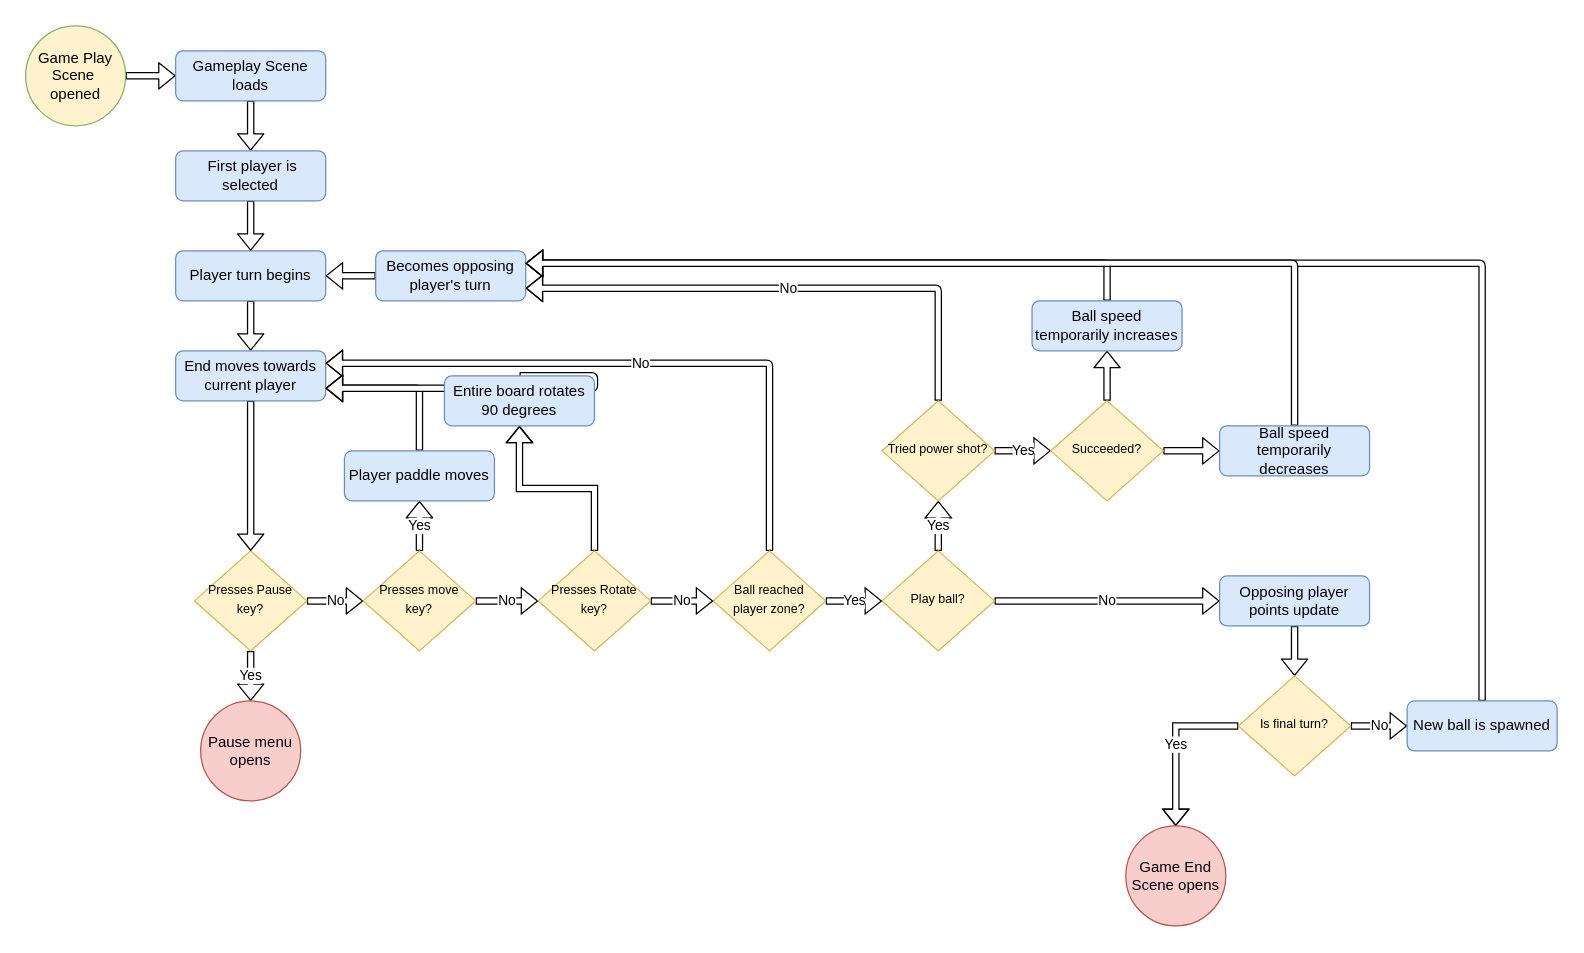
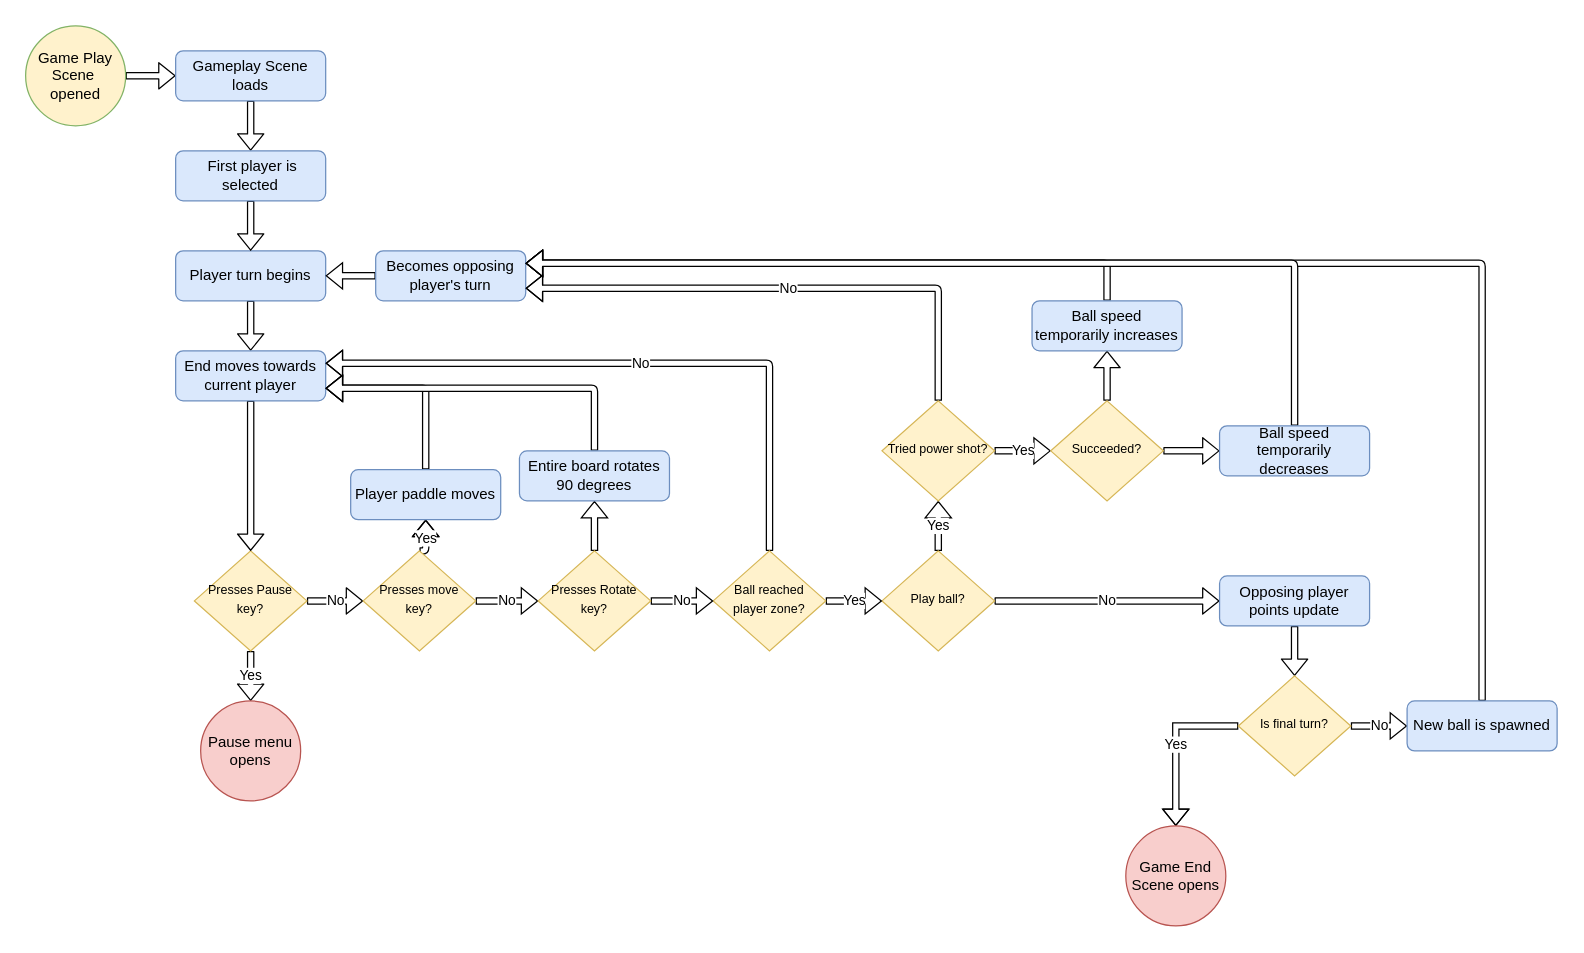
(519, 401) -> (594, 476)
(419, 476) -> (426, 494)
